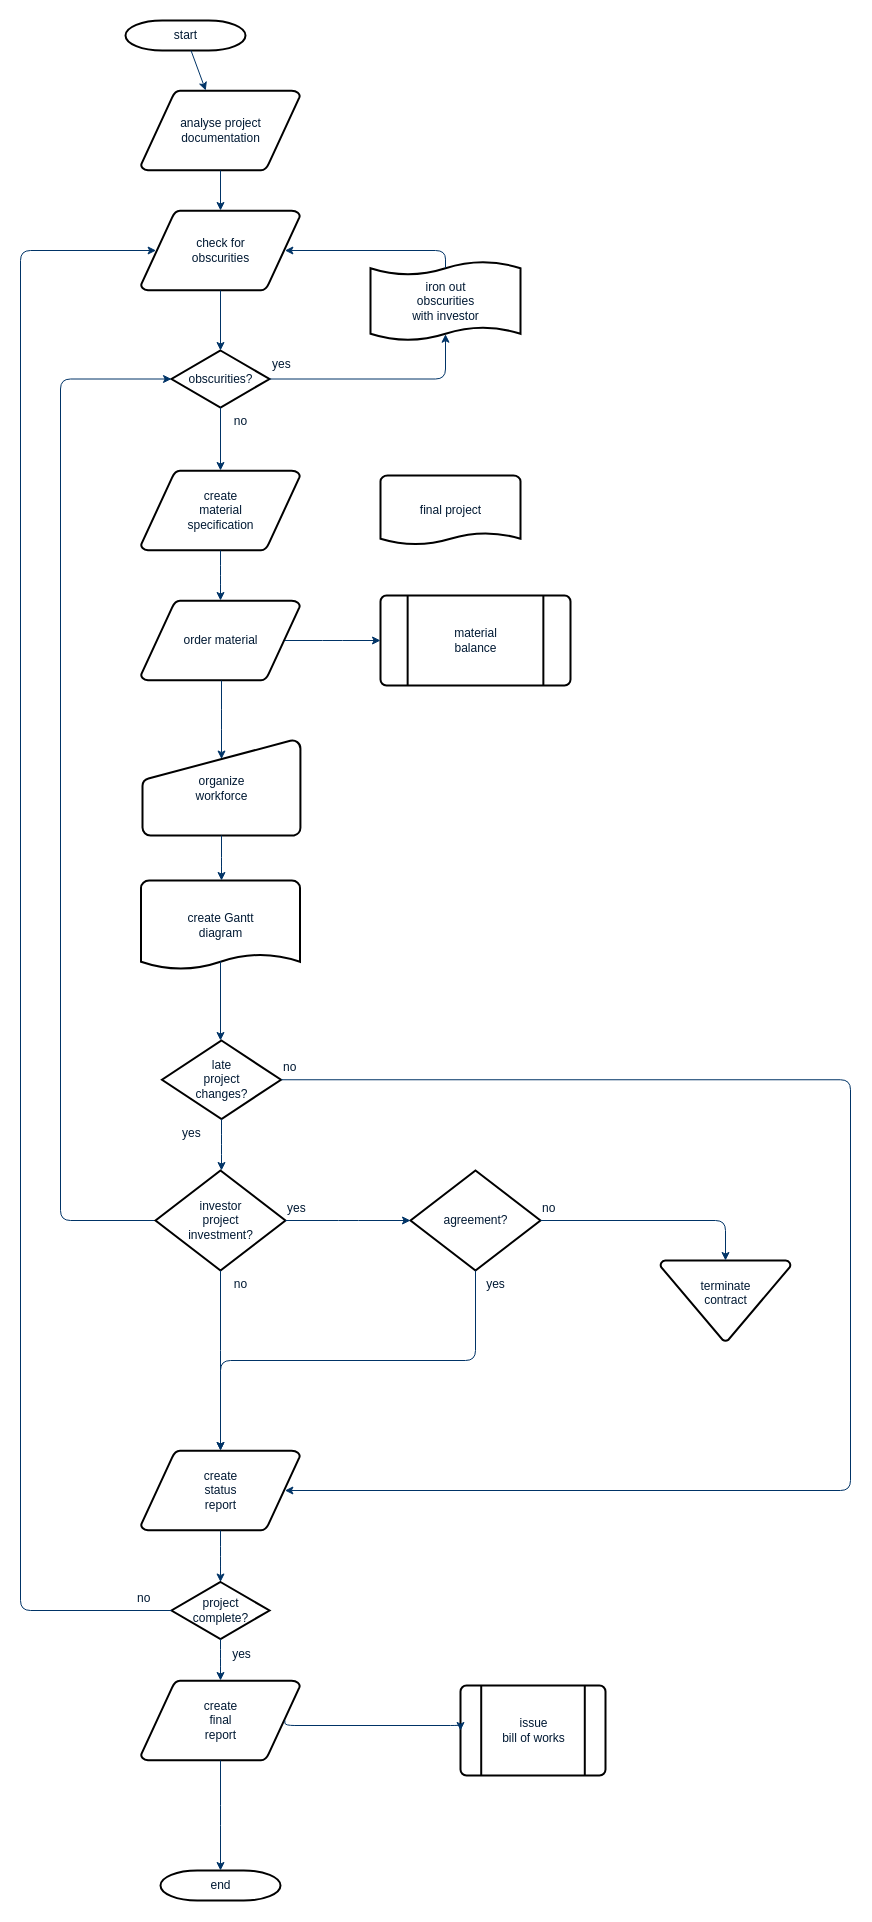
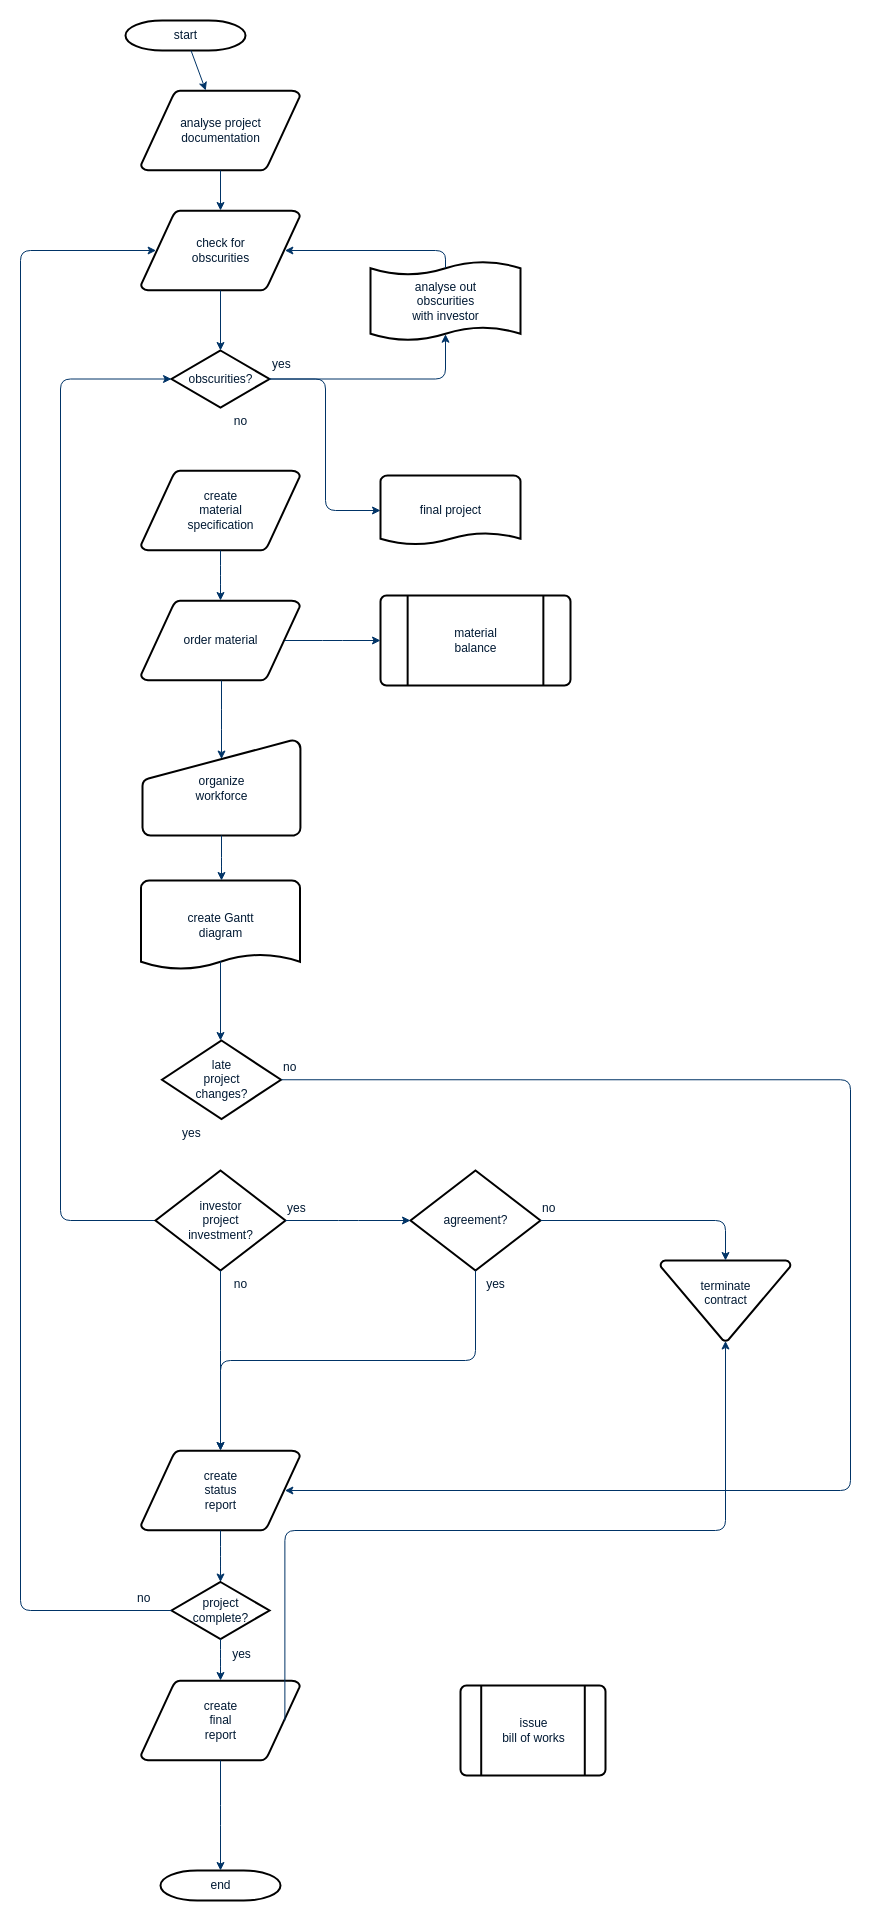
(446, 302) -> (446, 302)
(221, 436) -> (326, 465)
(222, 1139) -> none
(372, 1726) -> (502, 1531)
